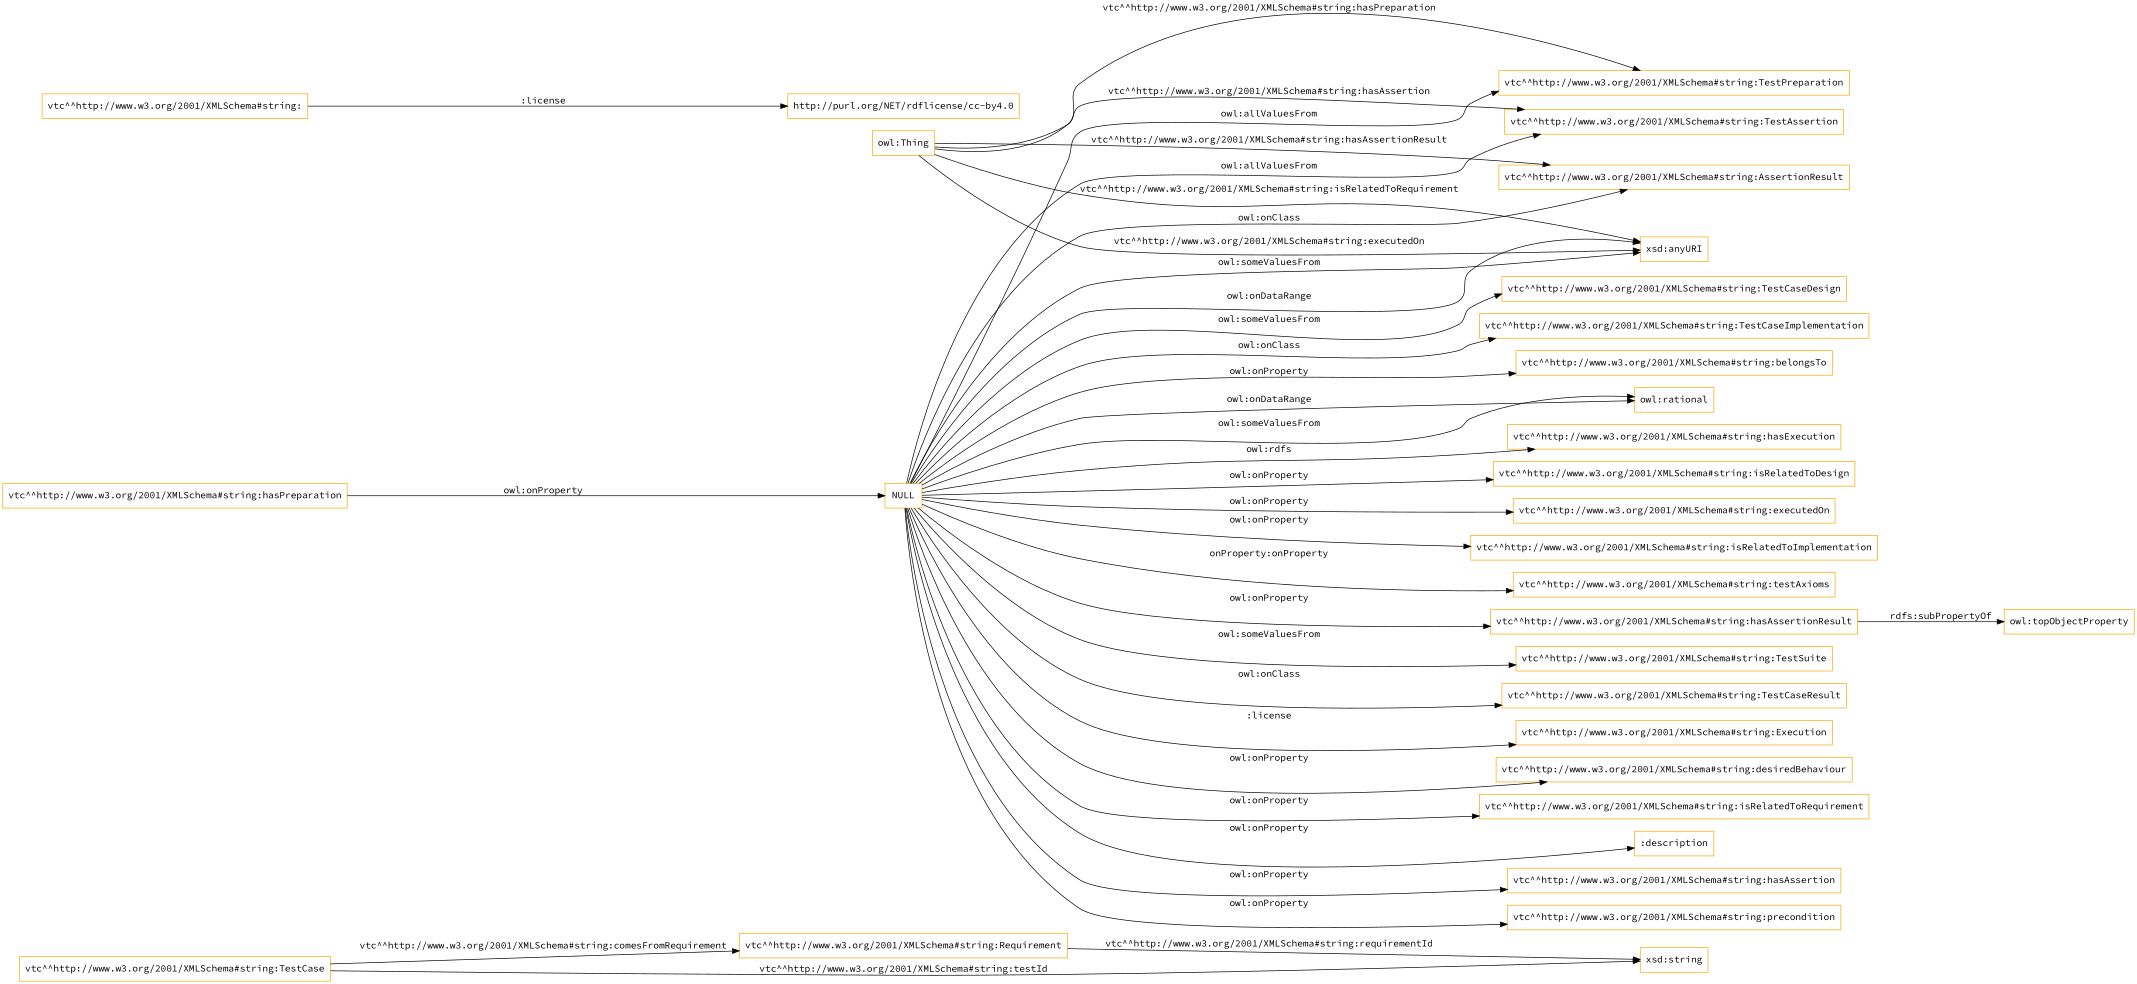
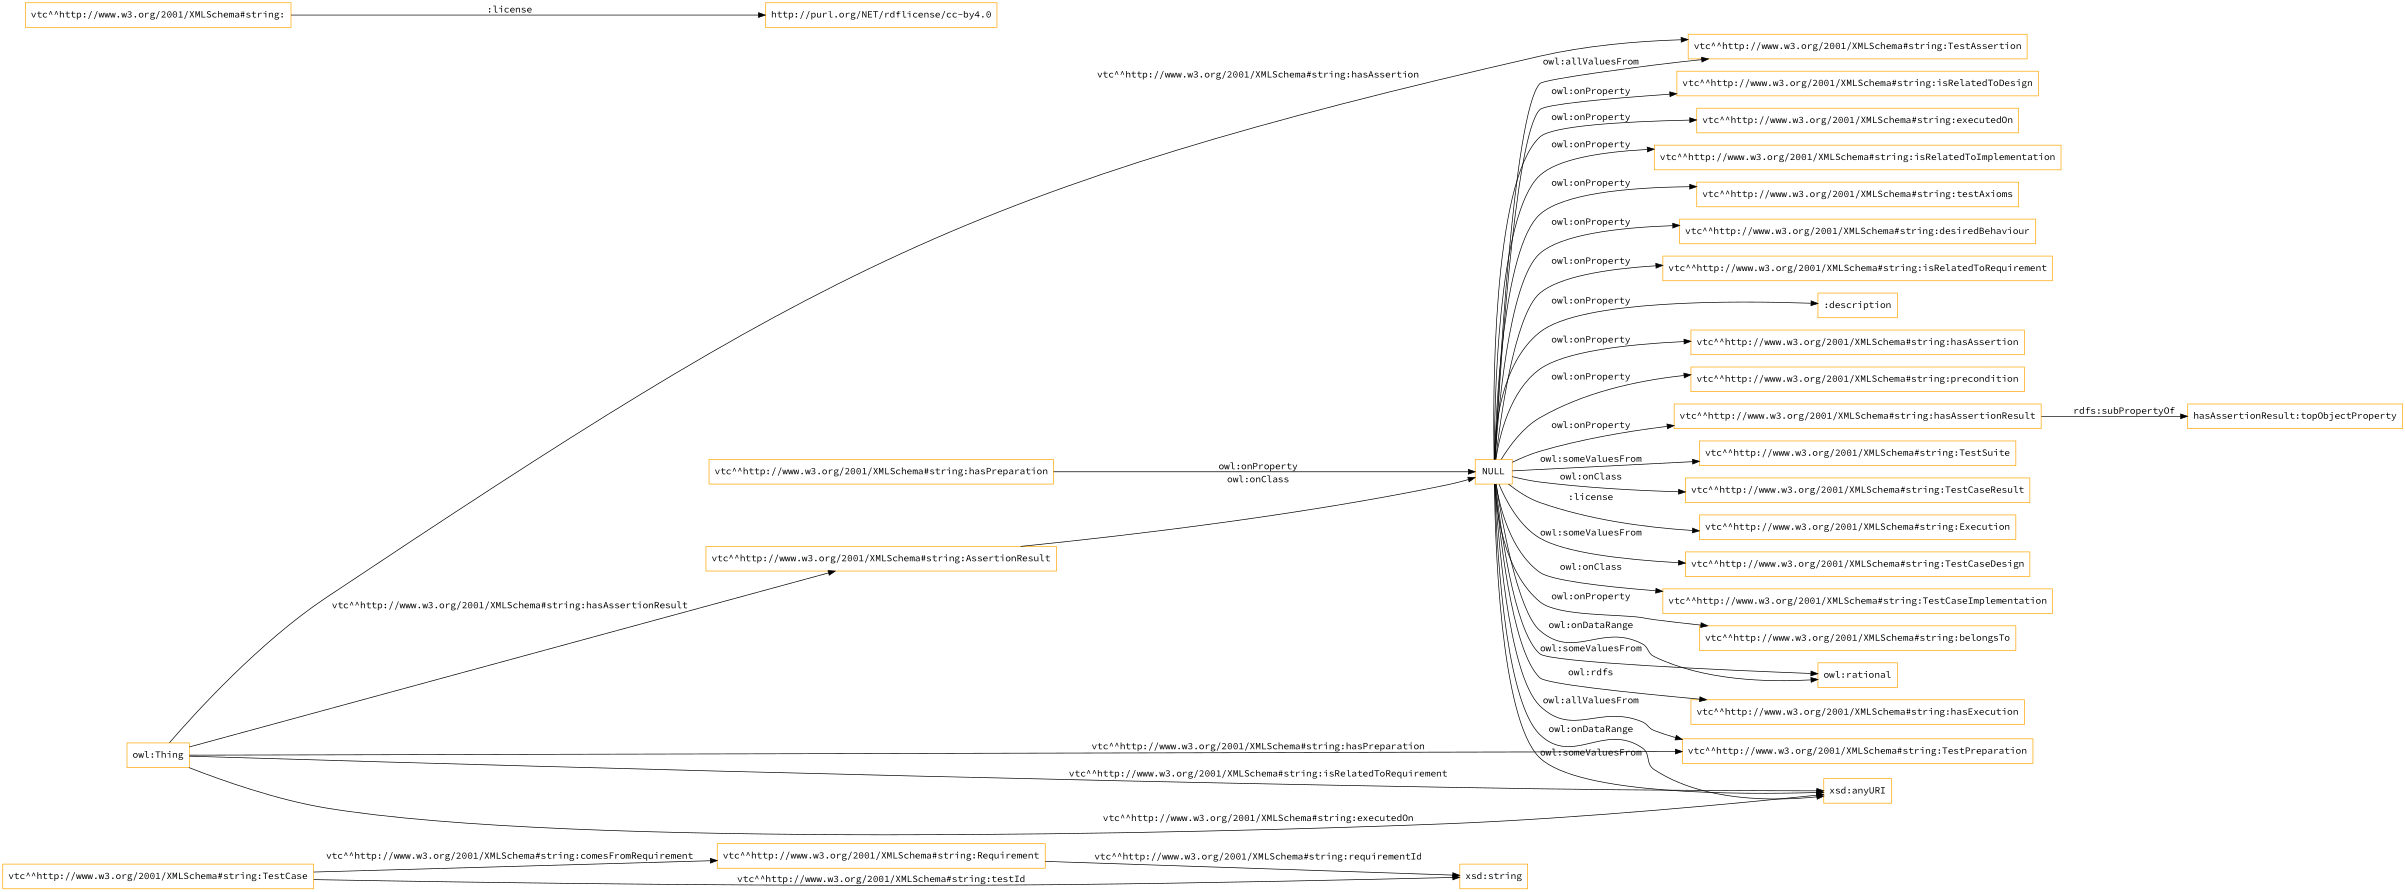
(1198, 225) -> (1245, 519)
(1269, 554) -> (1591, 183)
(2069, 622) -> (2295, 416)
